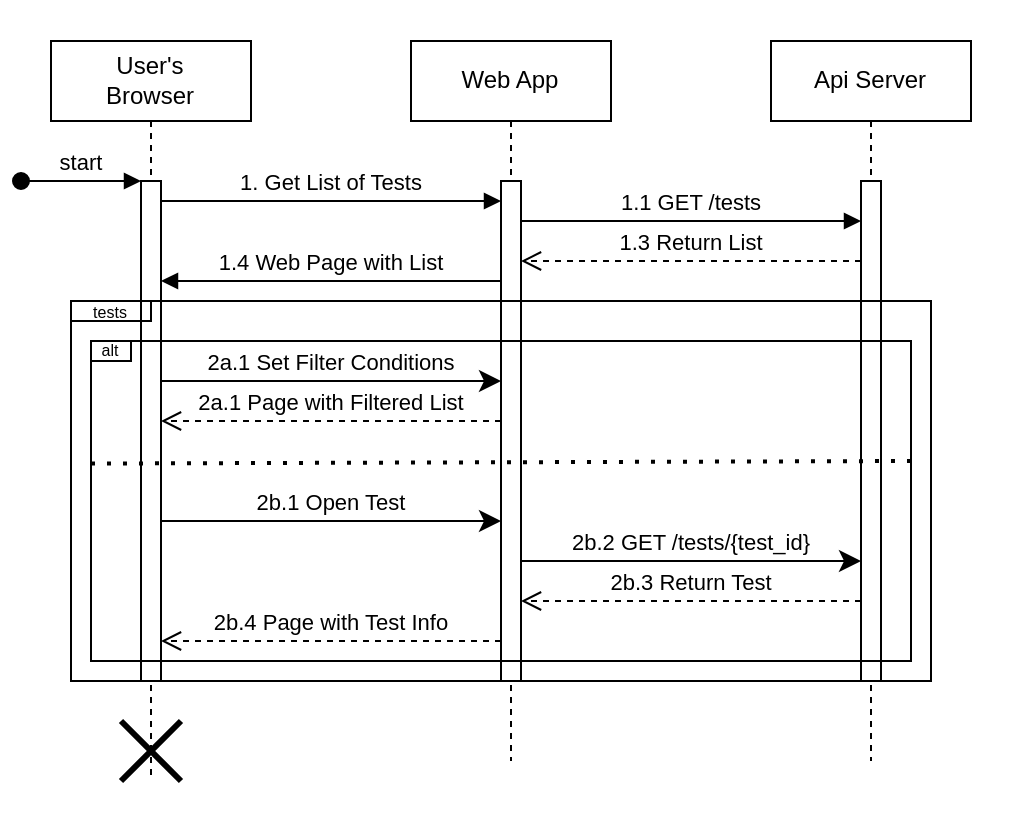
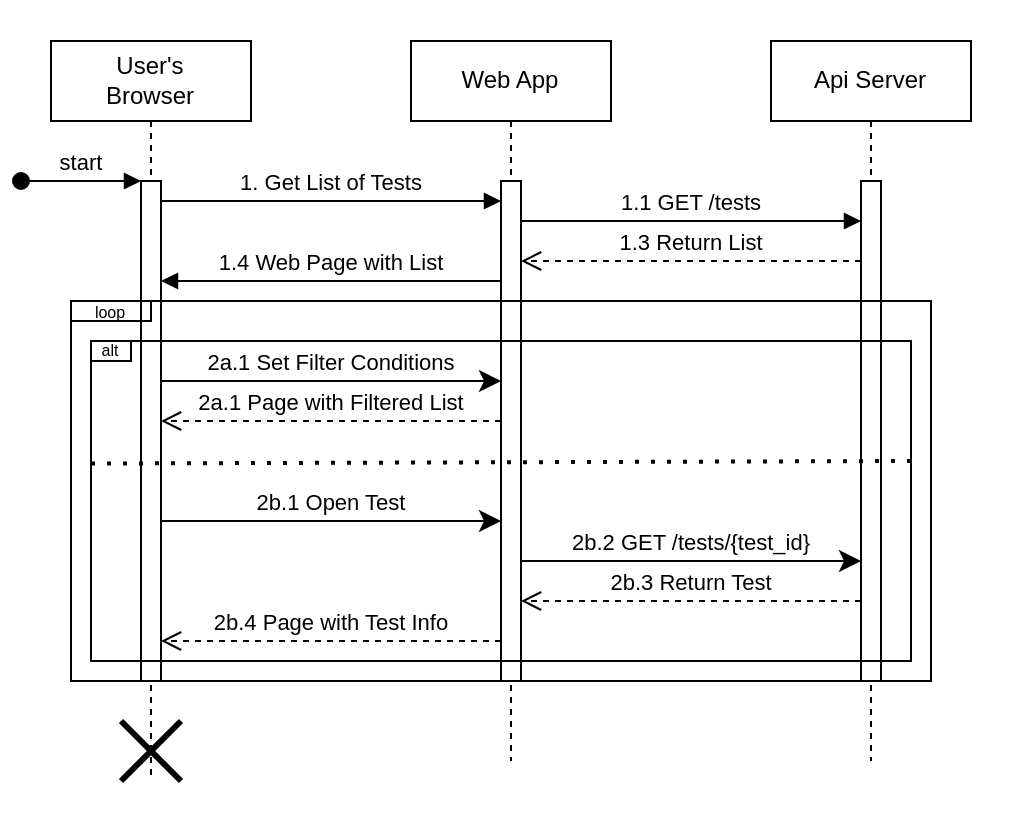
(111, 311) -> (111, 311)
